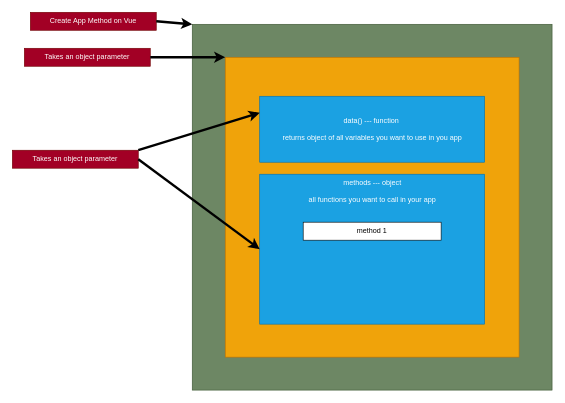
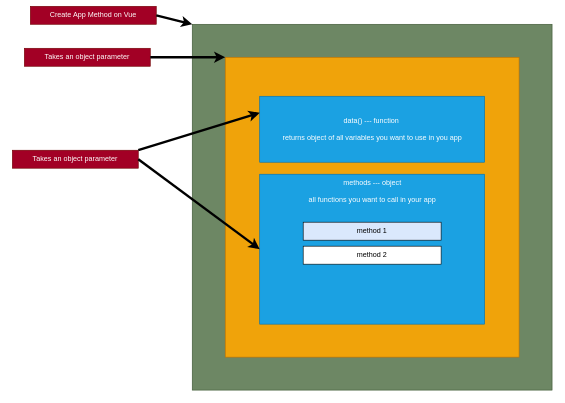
(93, 21) -> (93, 15)
(372, 231) -> (372, 231)
none -> (372, 255)
